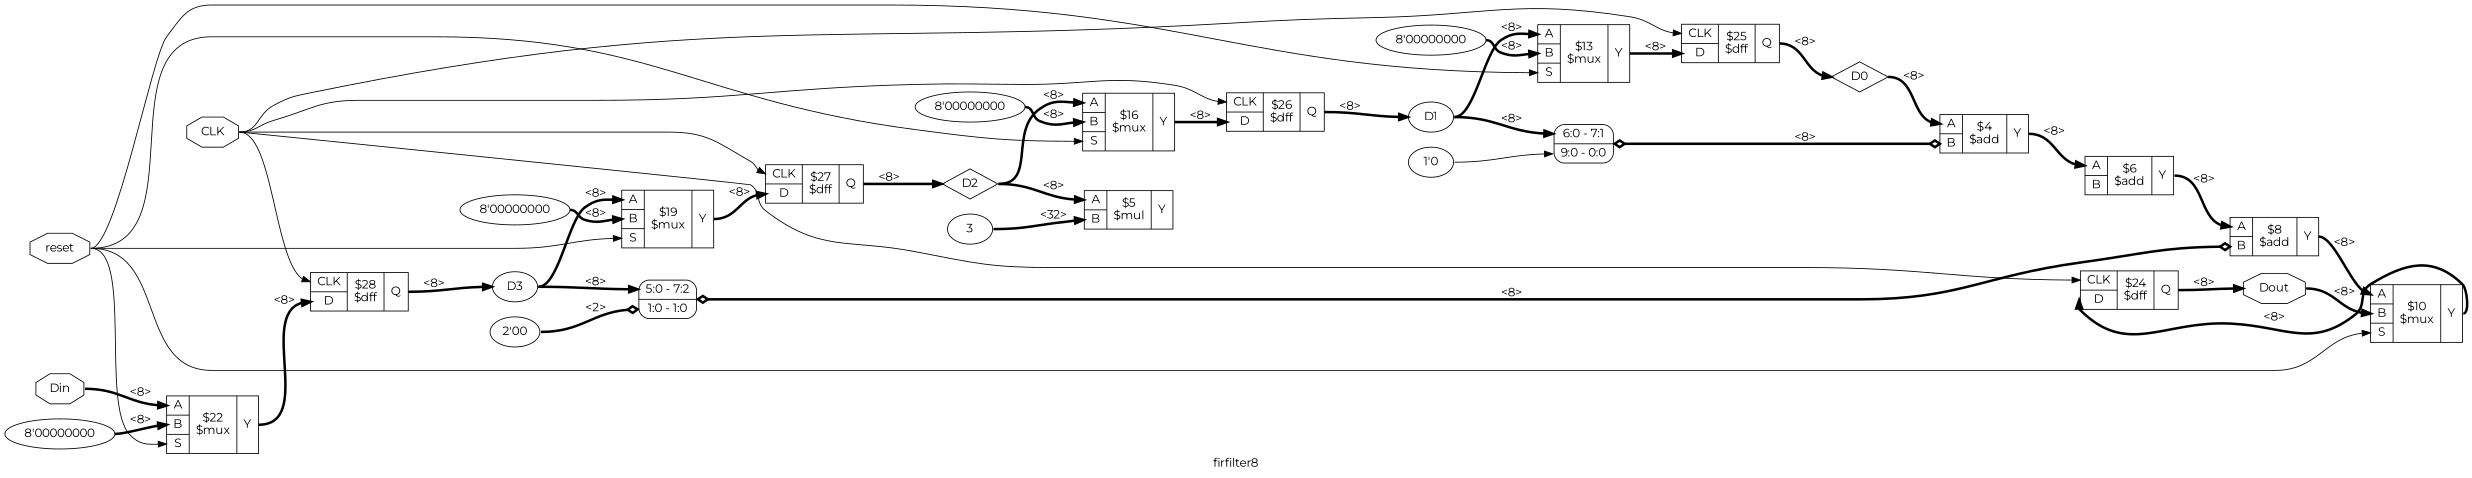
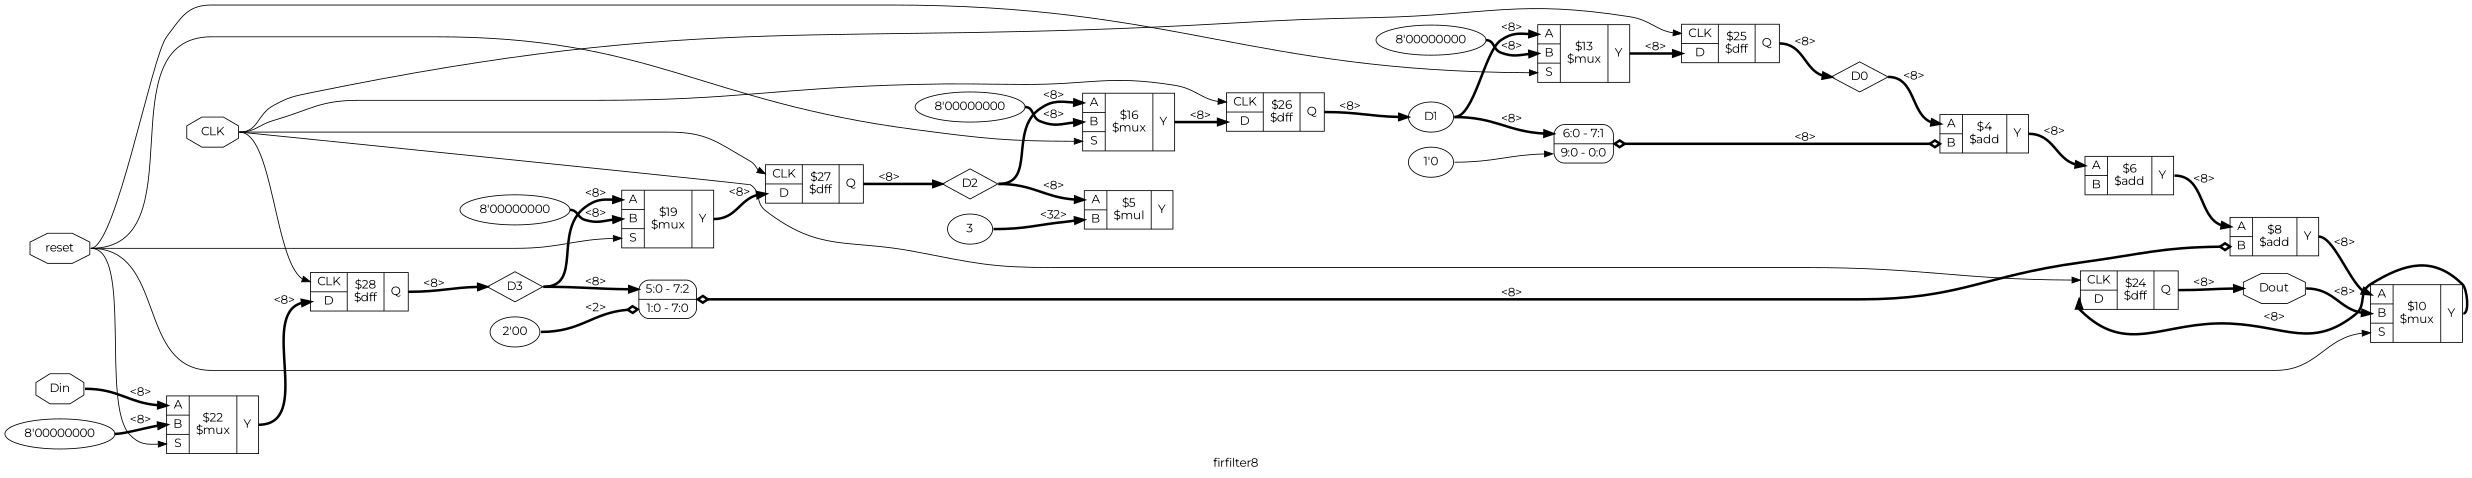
(515, 287) -> (515, 287)
(668, 309) -> (668, 309)
